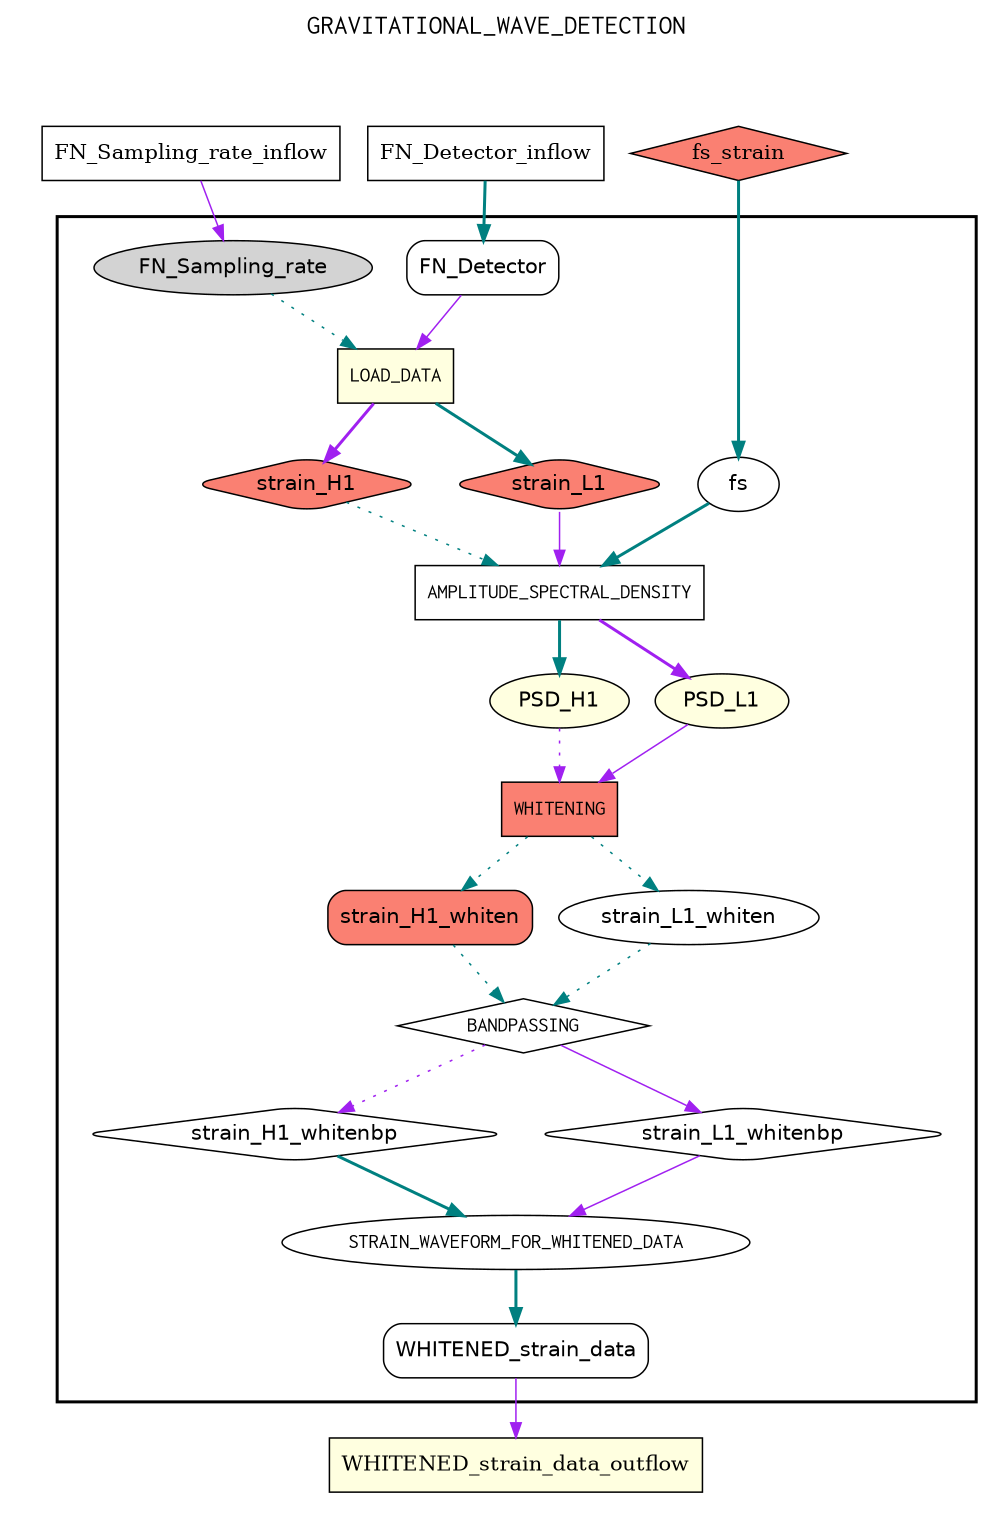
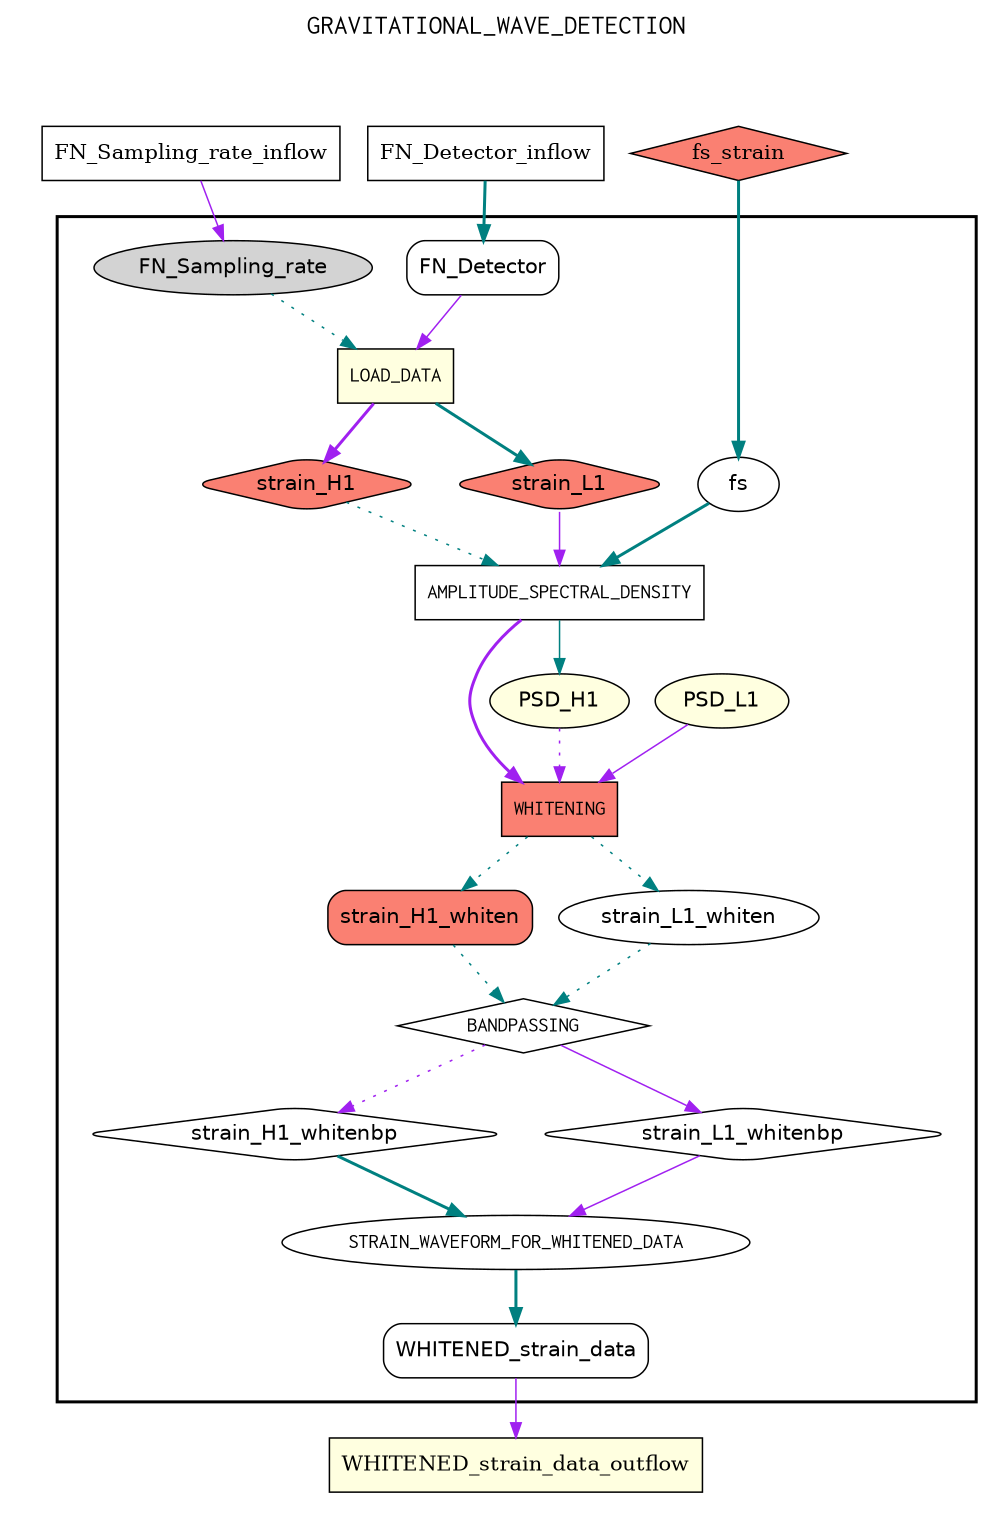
(560, 639) -> (560, 639)
(637, 645) -> (471, 693)
